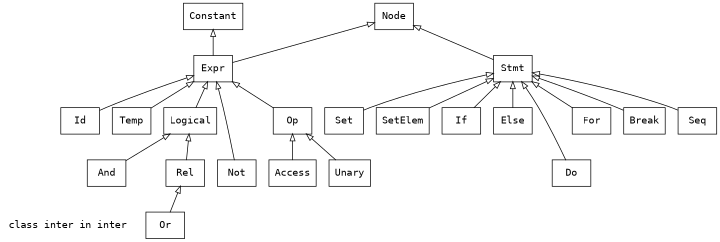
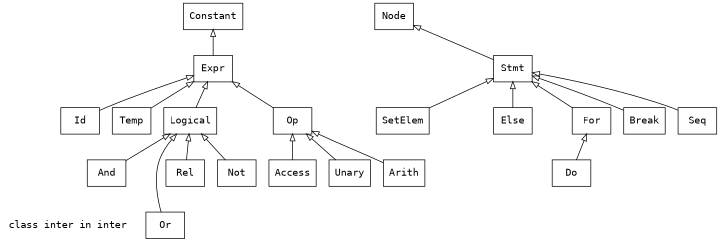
(300, 44) -> none
(344, 121) -> none
(461, 121) -> none
(547, 123) -> (580, 150)
(227, 124) -> (216, 150)
none -> (404, 173)
(174, 203) -> (157, 174)
